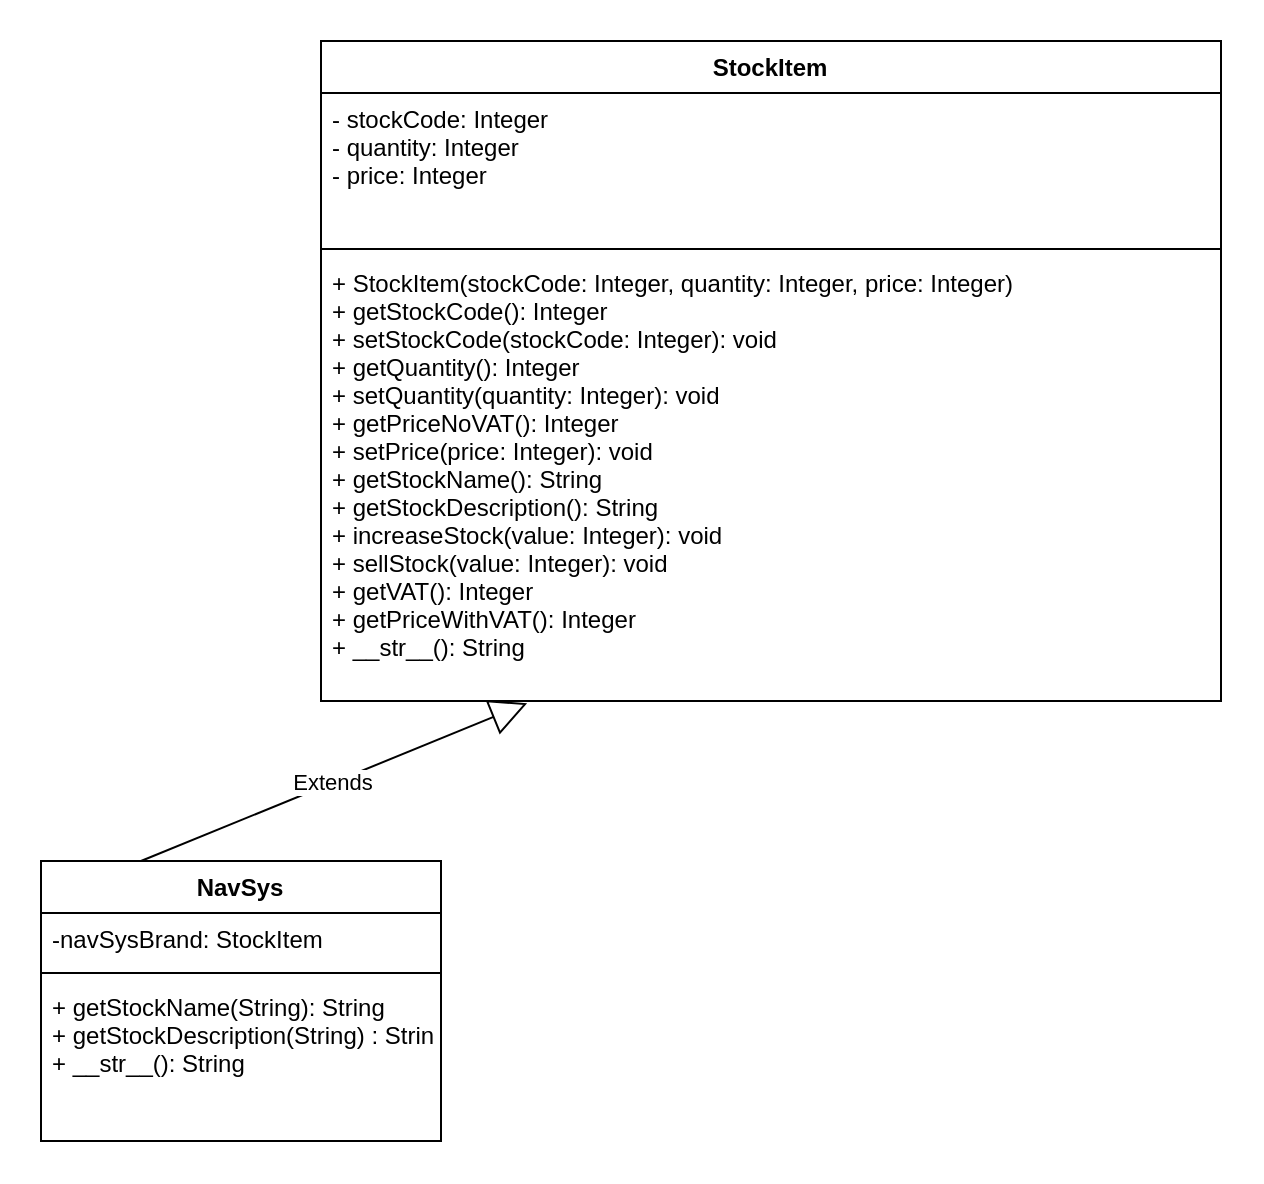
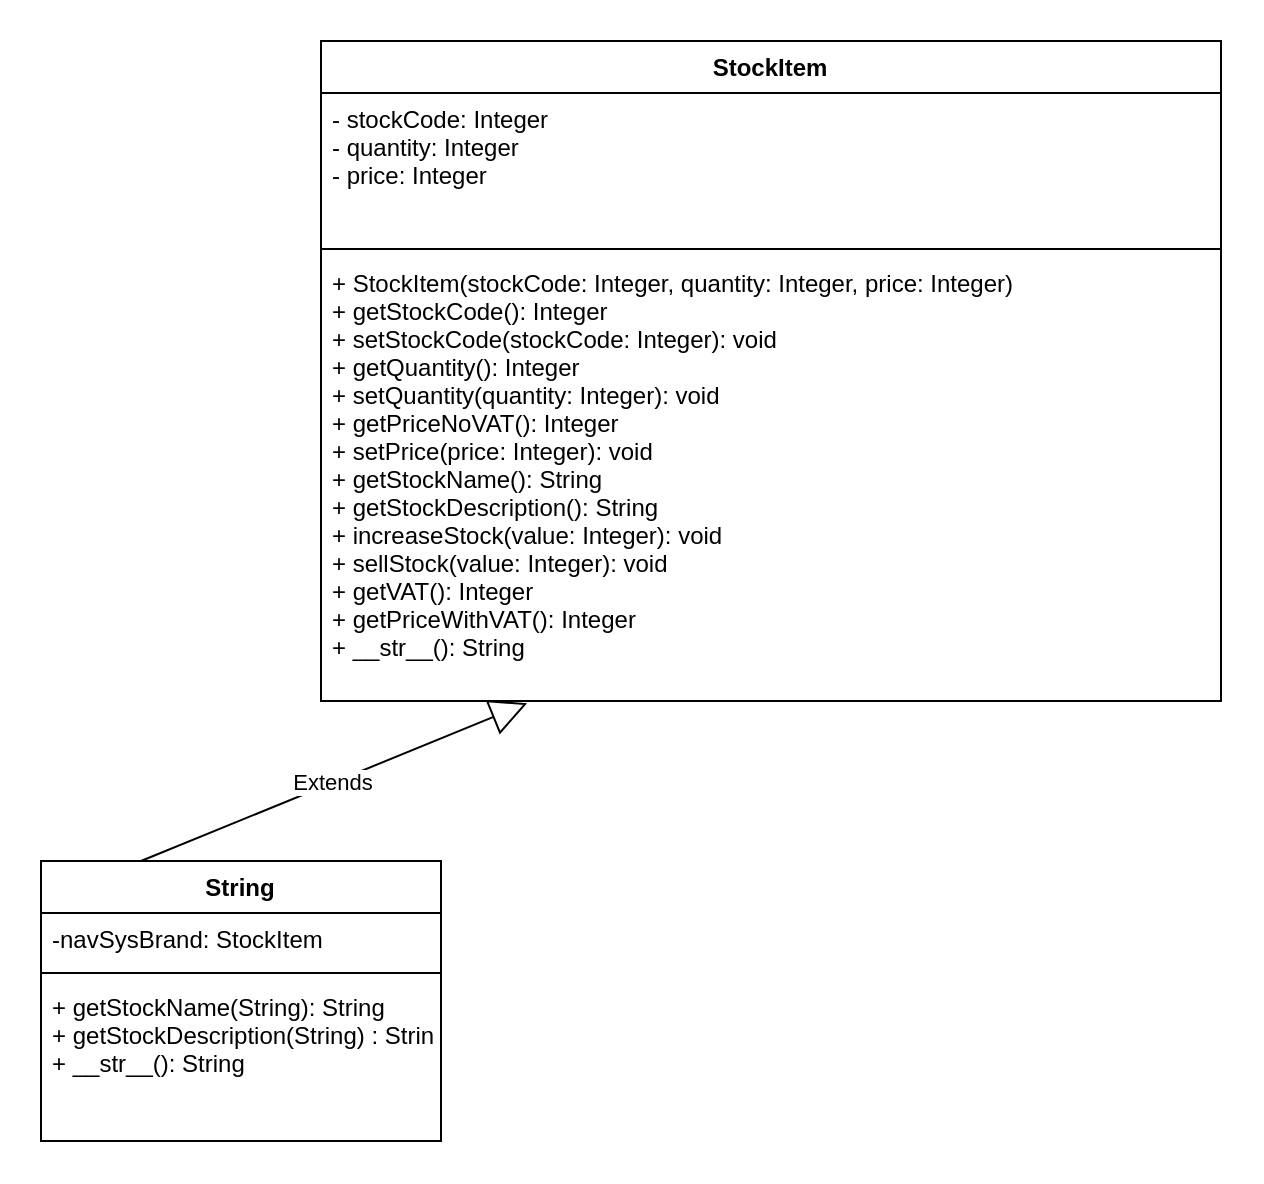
(240, 888) -> (240, 888)
